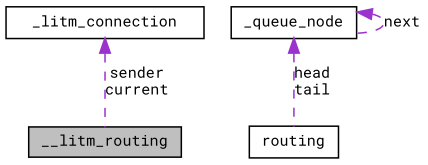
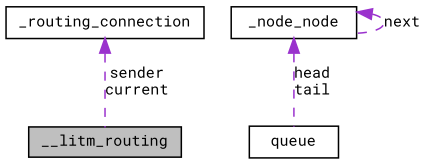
(105, 23) -> (105, 23)
(294, 23) -> (294, 23)
(294, 142) -> (294, 142)
